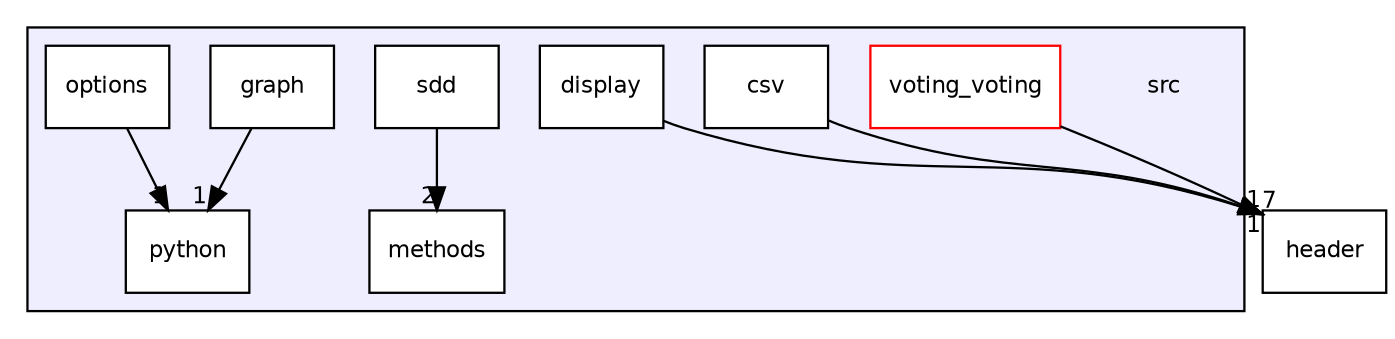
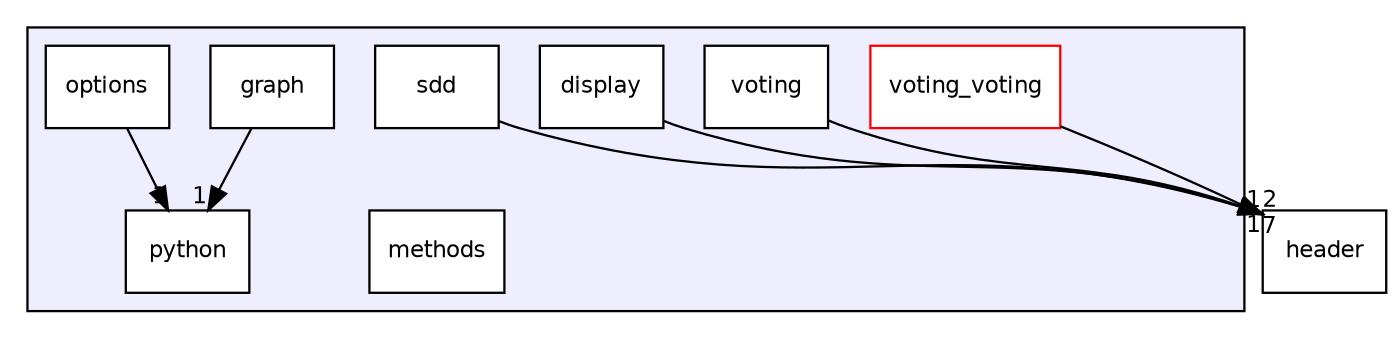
(766, 87) -> (766, 87)
(1164, 87) -> none
(437, 158) -> (794, 167)
